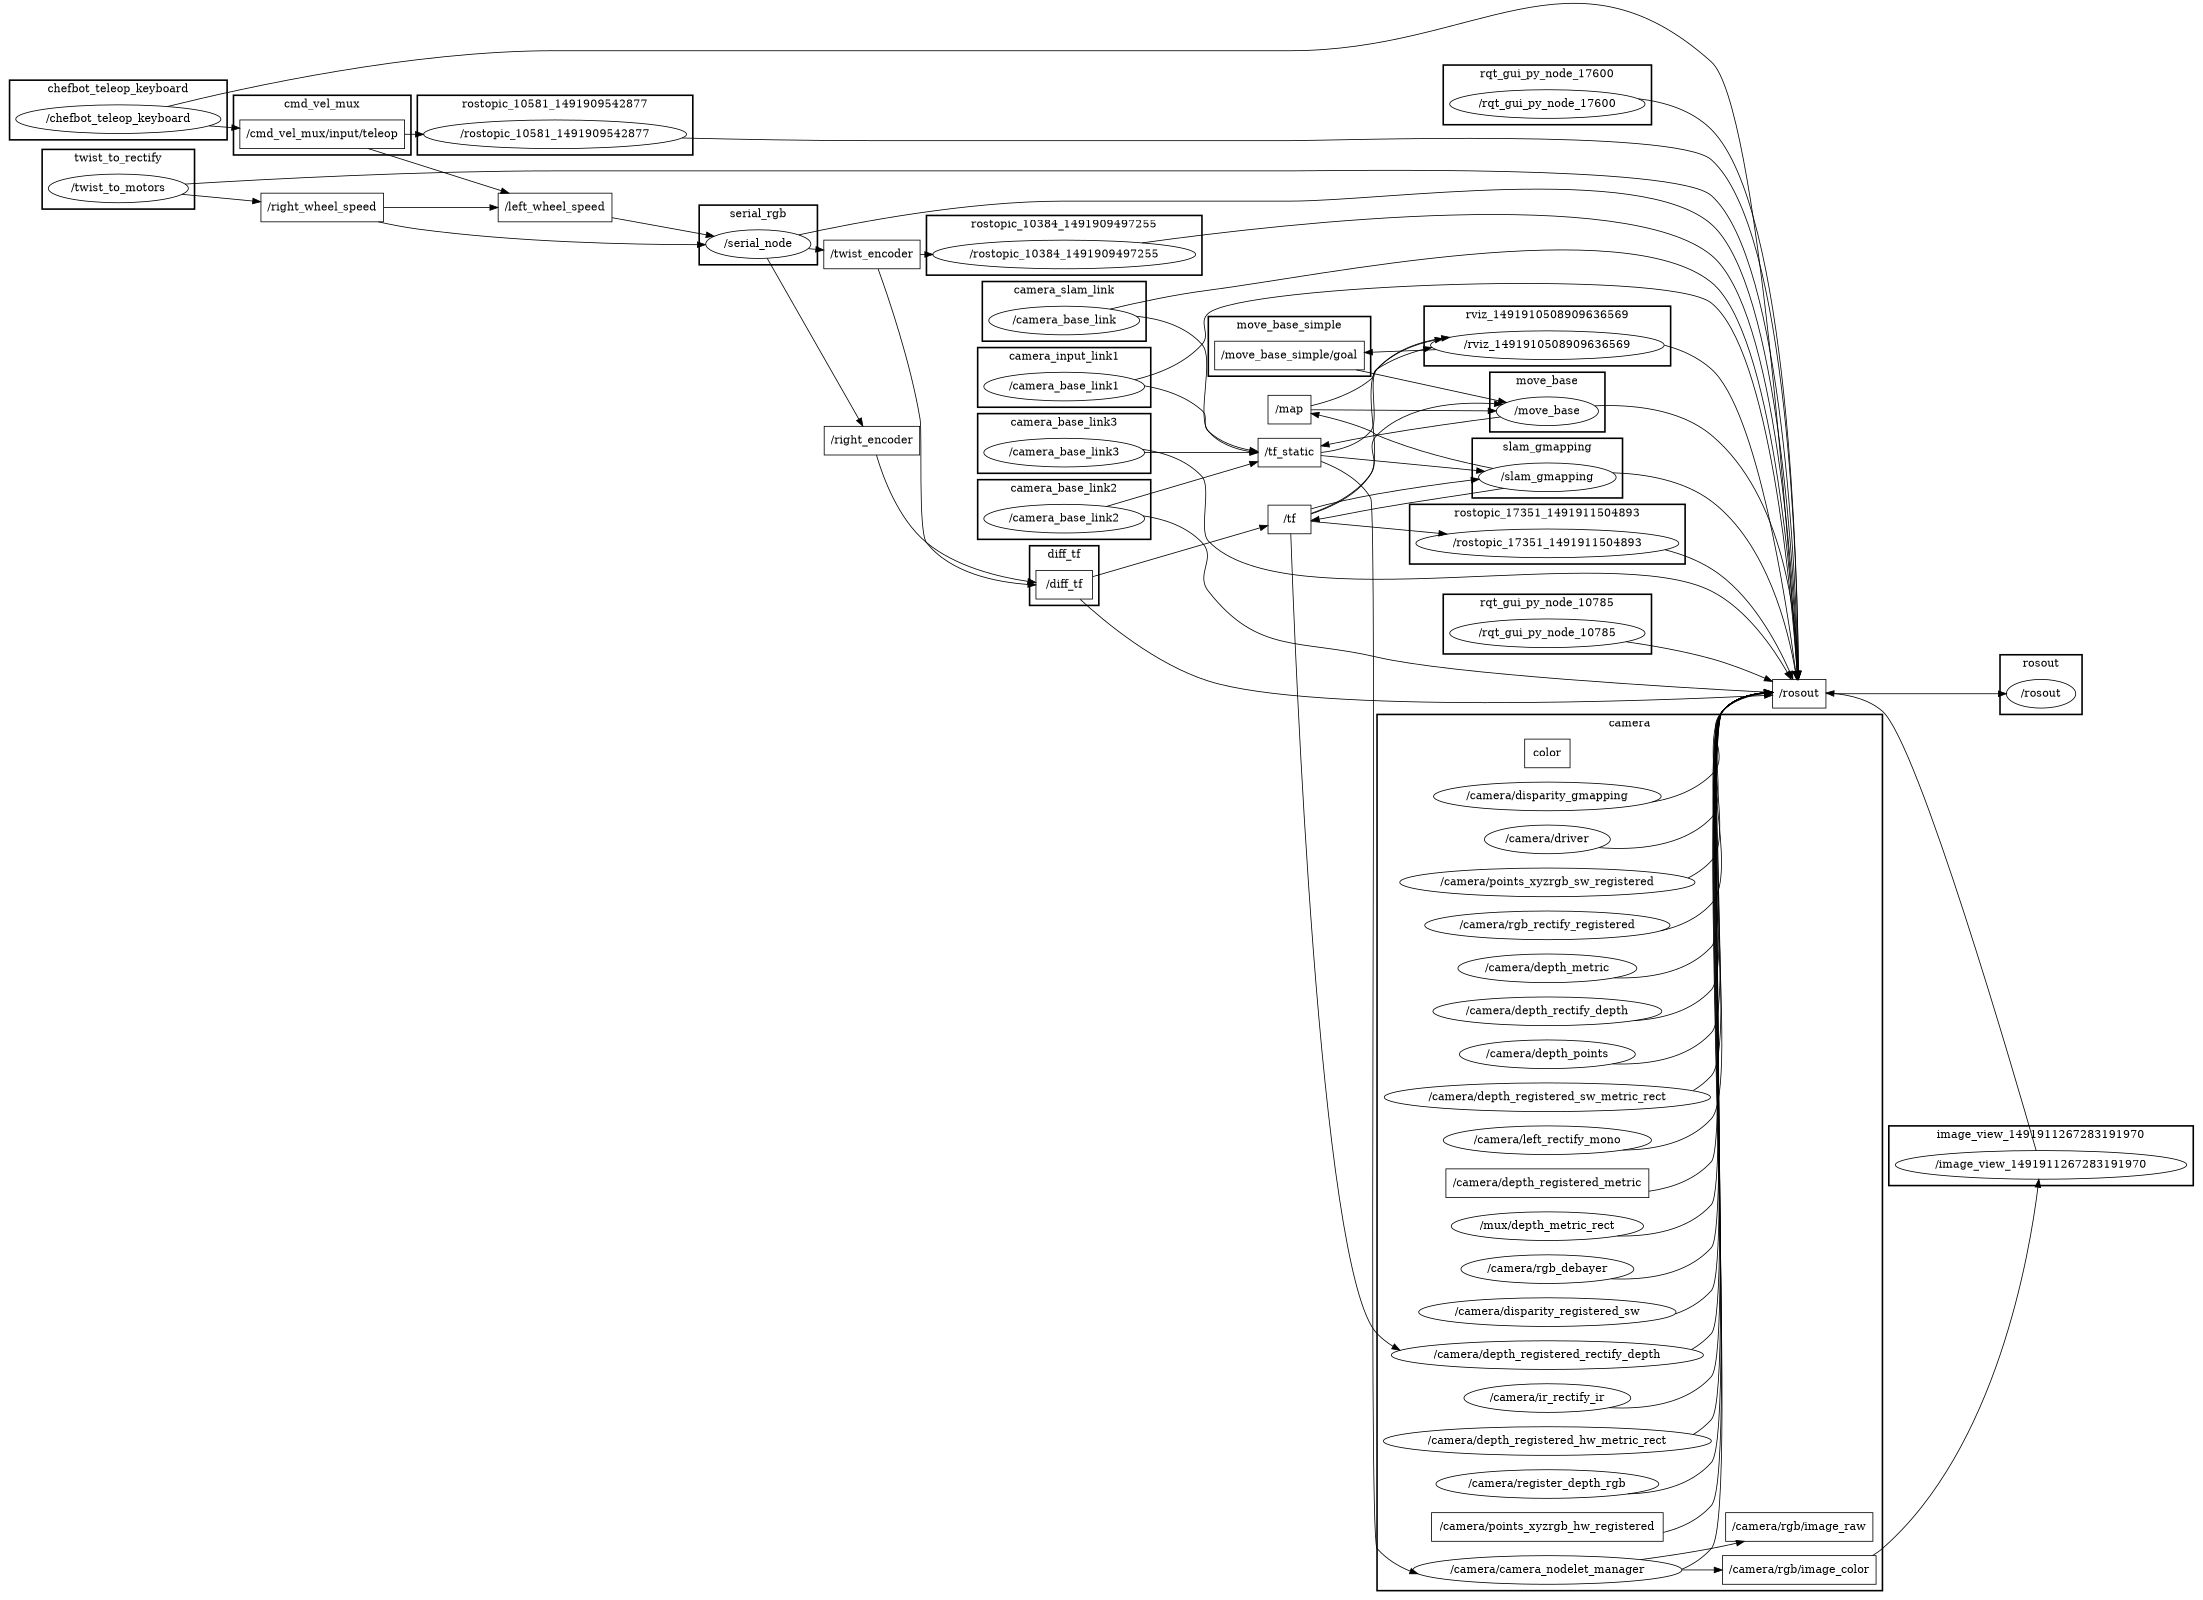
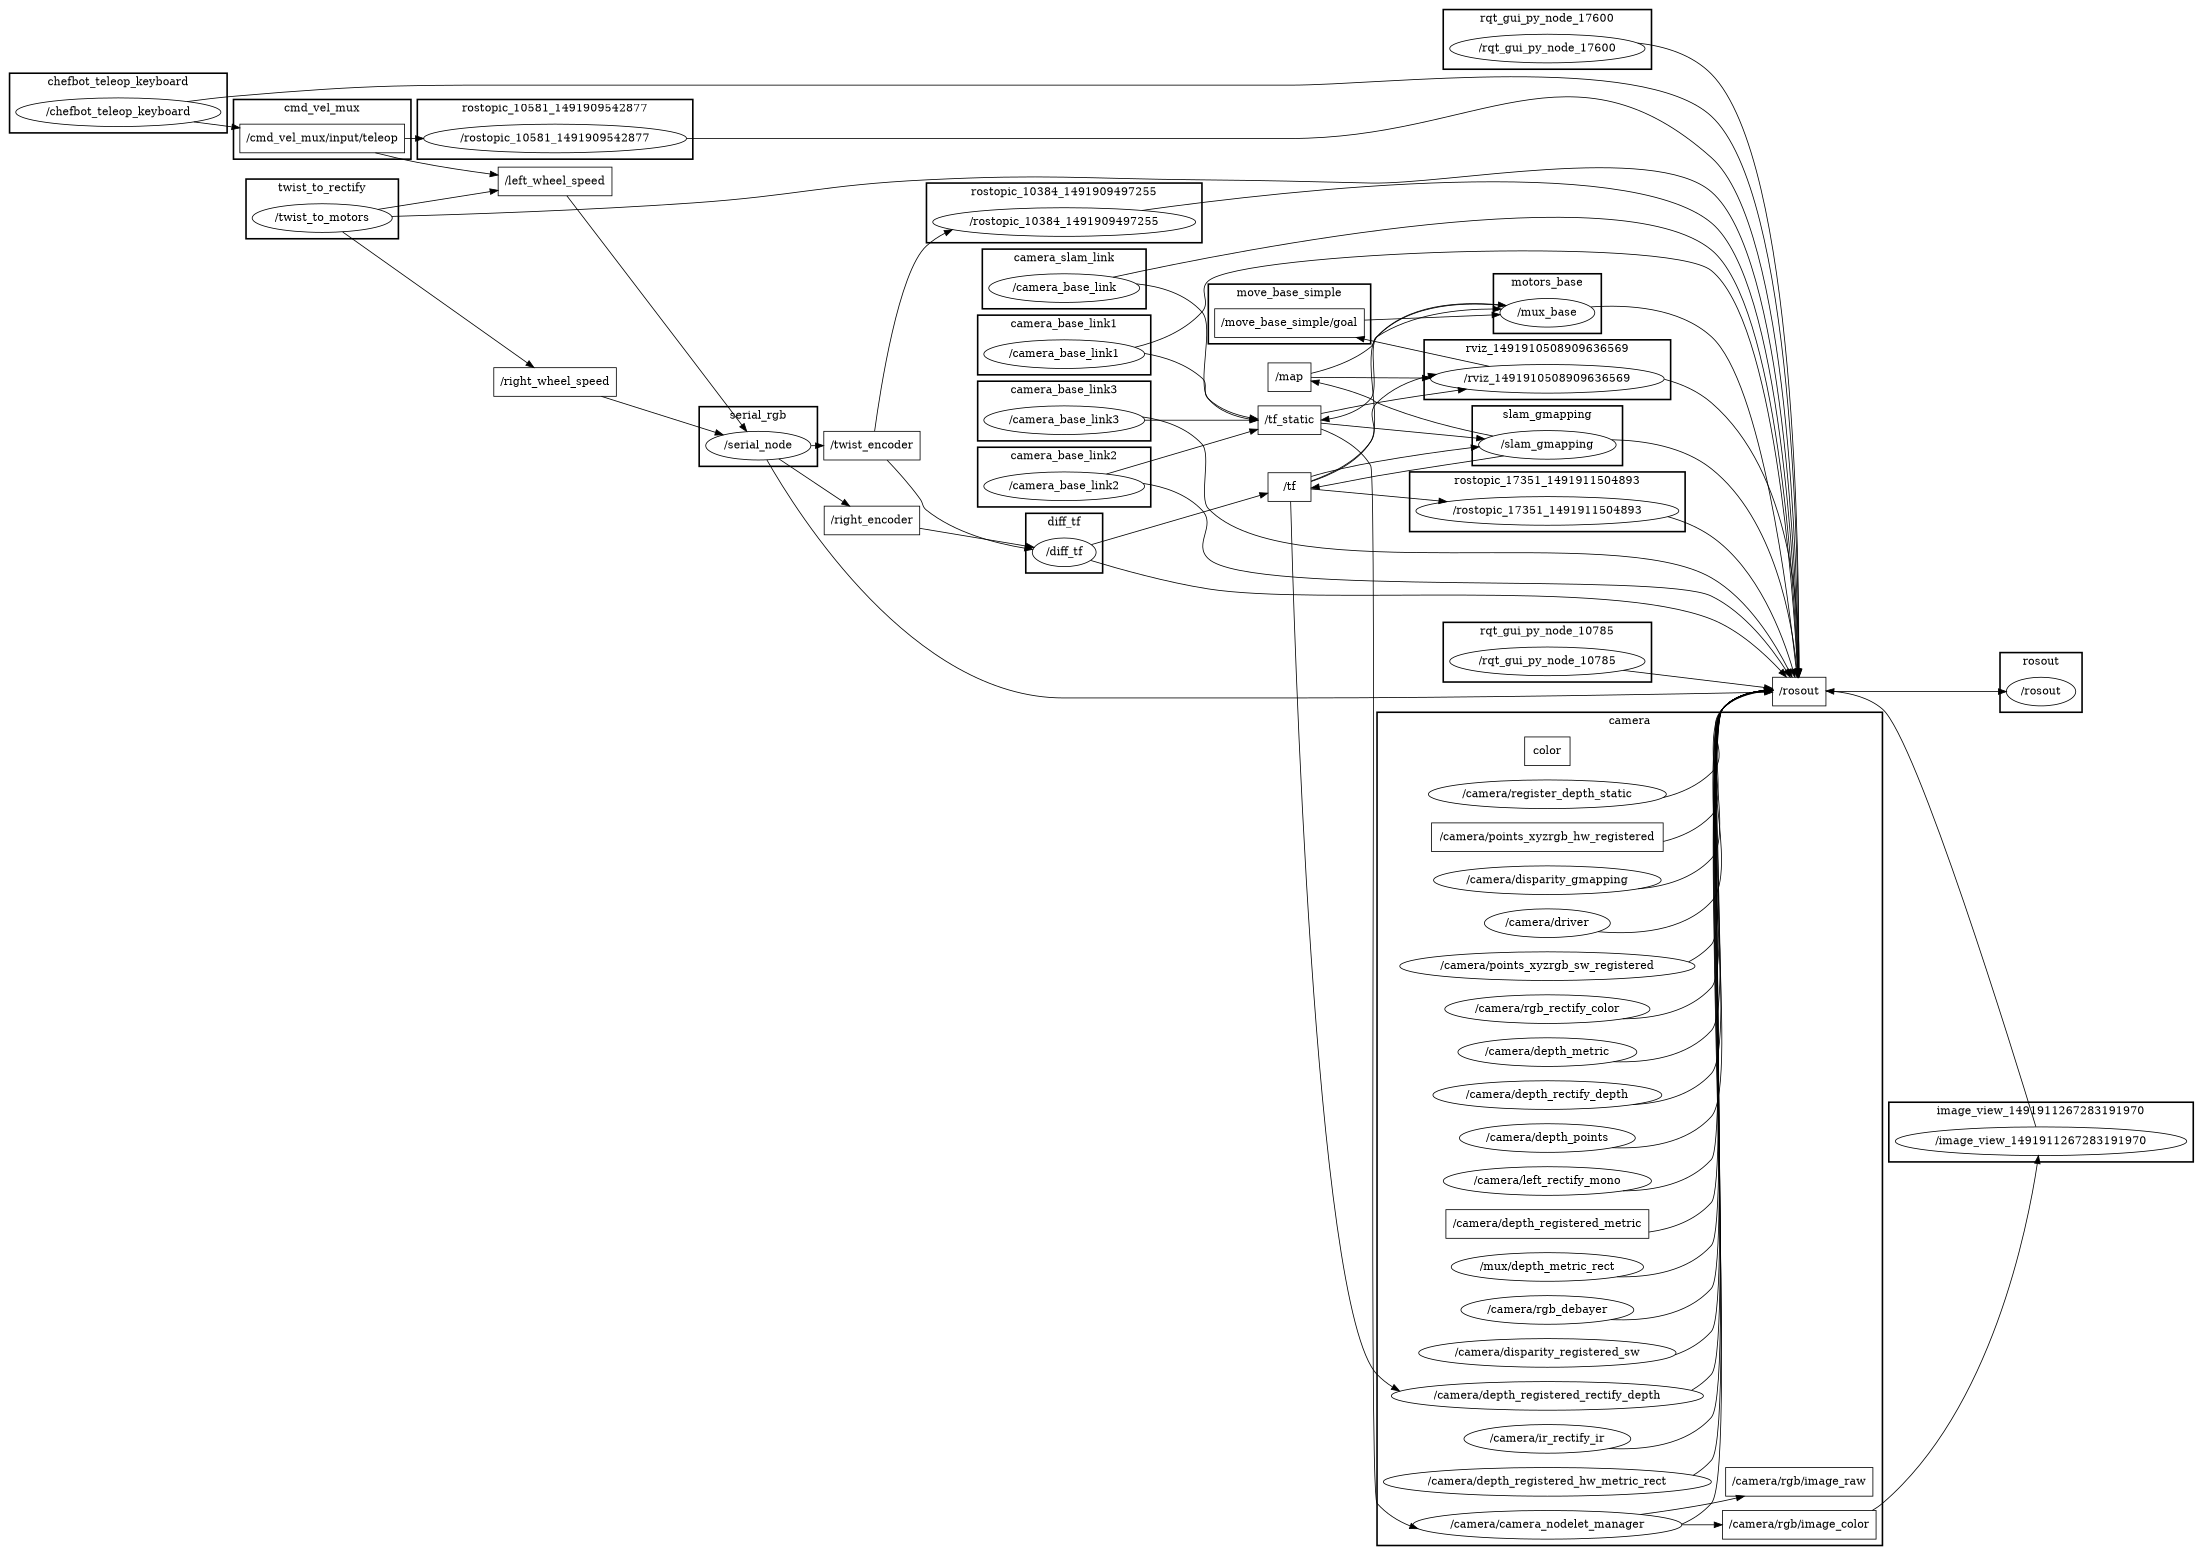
(437, 207) -> (434, 200)
(1064, 357) -> (1064, 324)
(1547, 381) -> (1547, 283)
(1547, 411) -> (1547, 313)
(1064, 585) -> (1064, 552)
(1547, 925) -> (1547, 1009)
(1547, 1097) -> none
(1547, 1484) -> (1547, 794)
